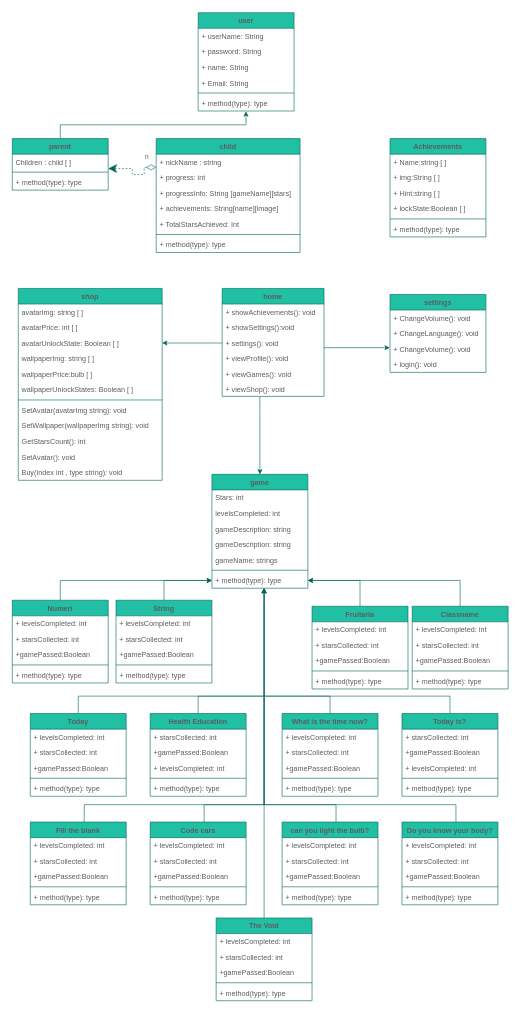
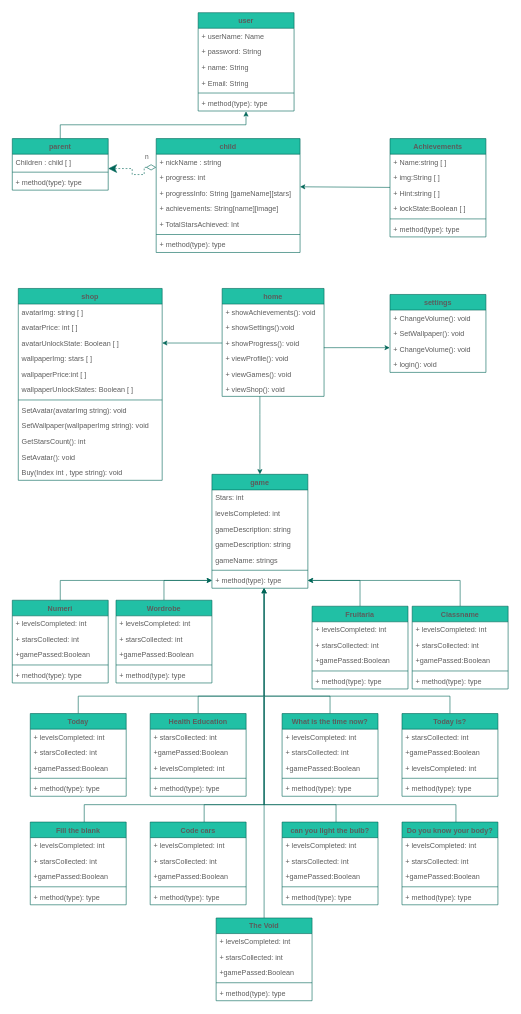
(234, 36) -> (231, 36)
none -> (383, 187)
(438, 334) -> (432, 334)
(257, 343) -> (266, 343)
(63, 359) -> (62, 359)
(61, 374) -> (59, 374)
(164, 608) -> (164, 608)
